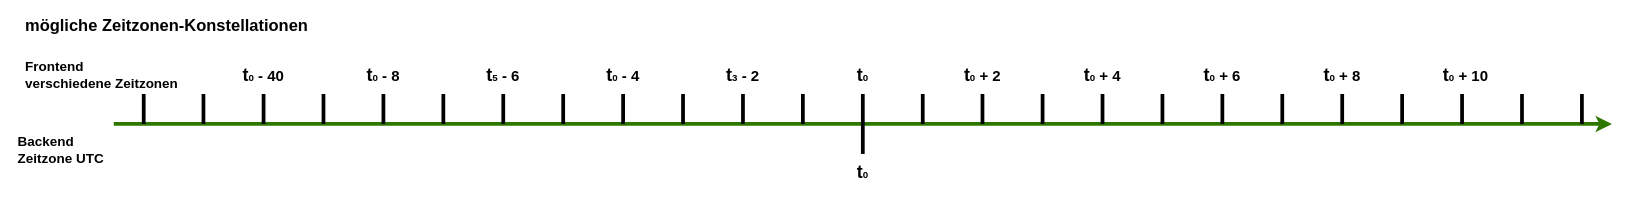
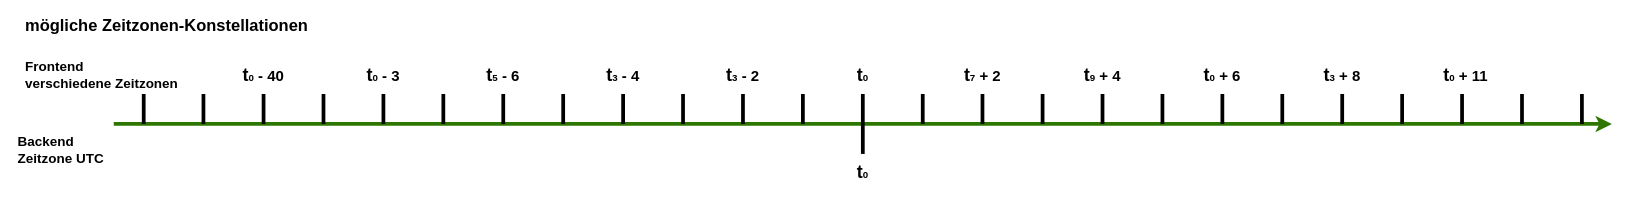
(383, 75) -> (383, 75)
(623, 75) -> (623, 75)
(983, 75) -> (983, 75)
(1103, 75) -> (1103, 75)
(1343, 75) -> (1343, 75)
(1467, 75) -> (1467, 75)
